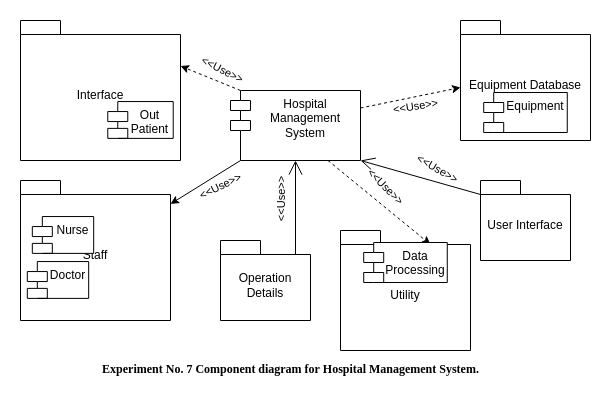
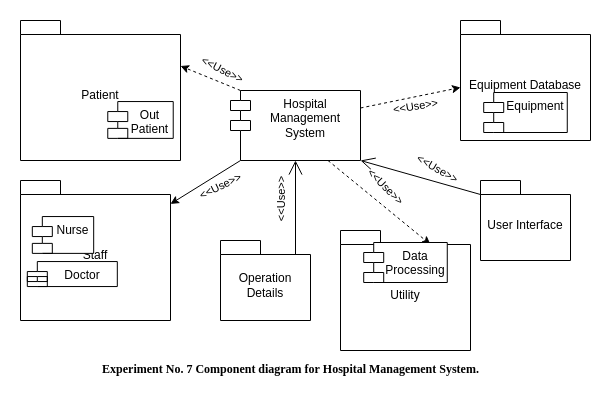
(101, 96) -> (101, 96)
(58, 280) -> (72, 274)
